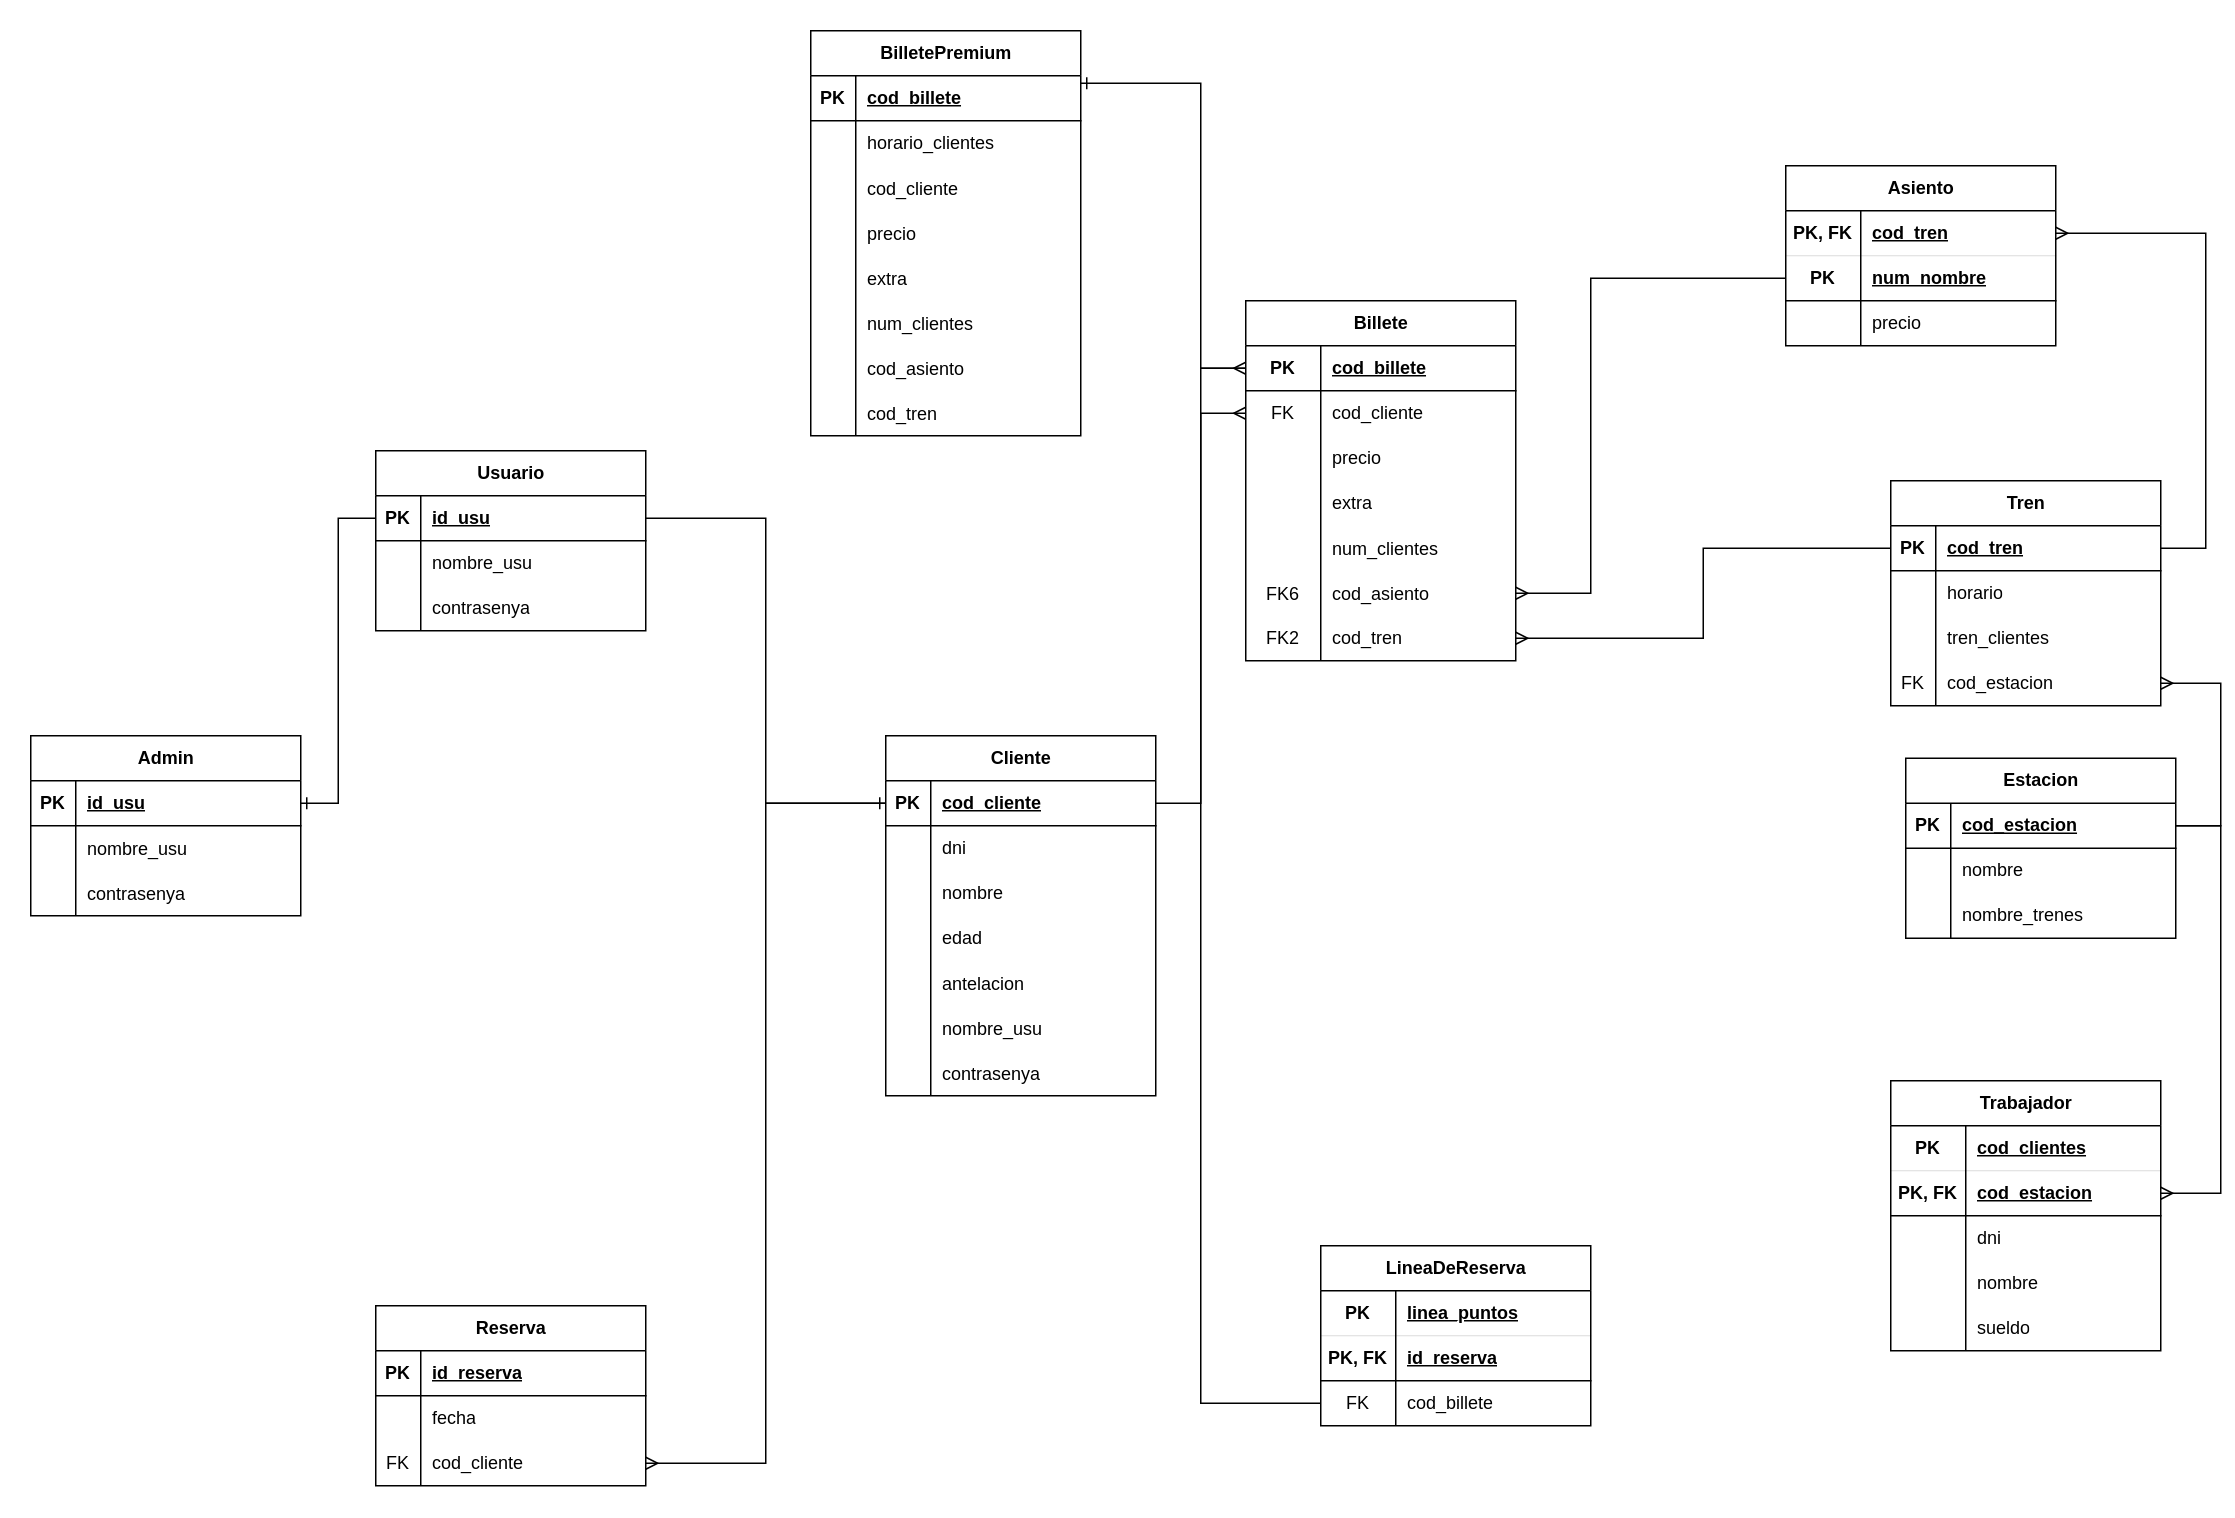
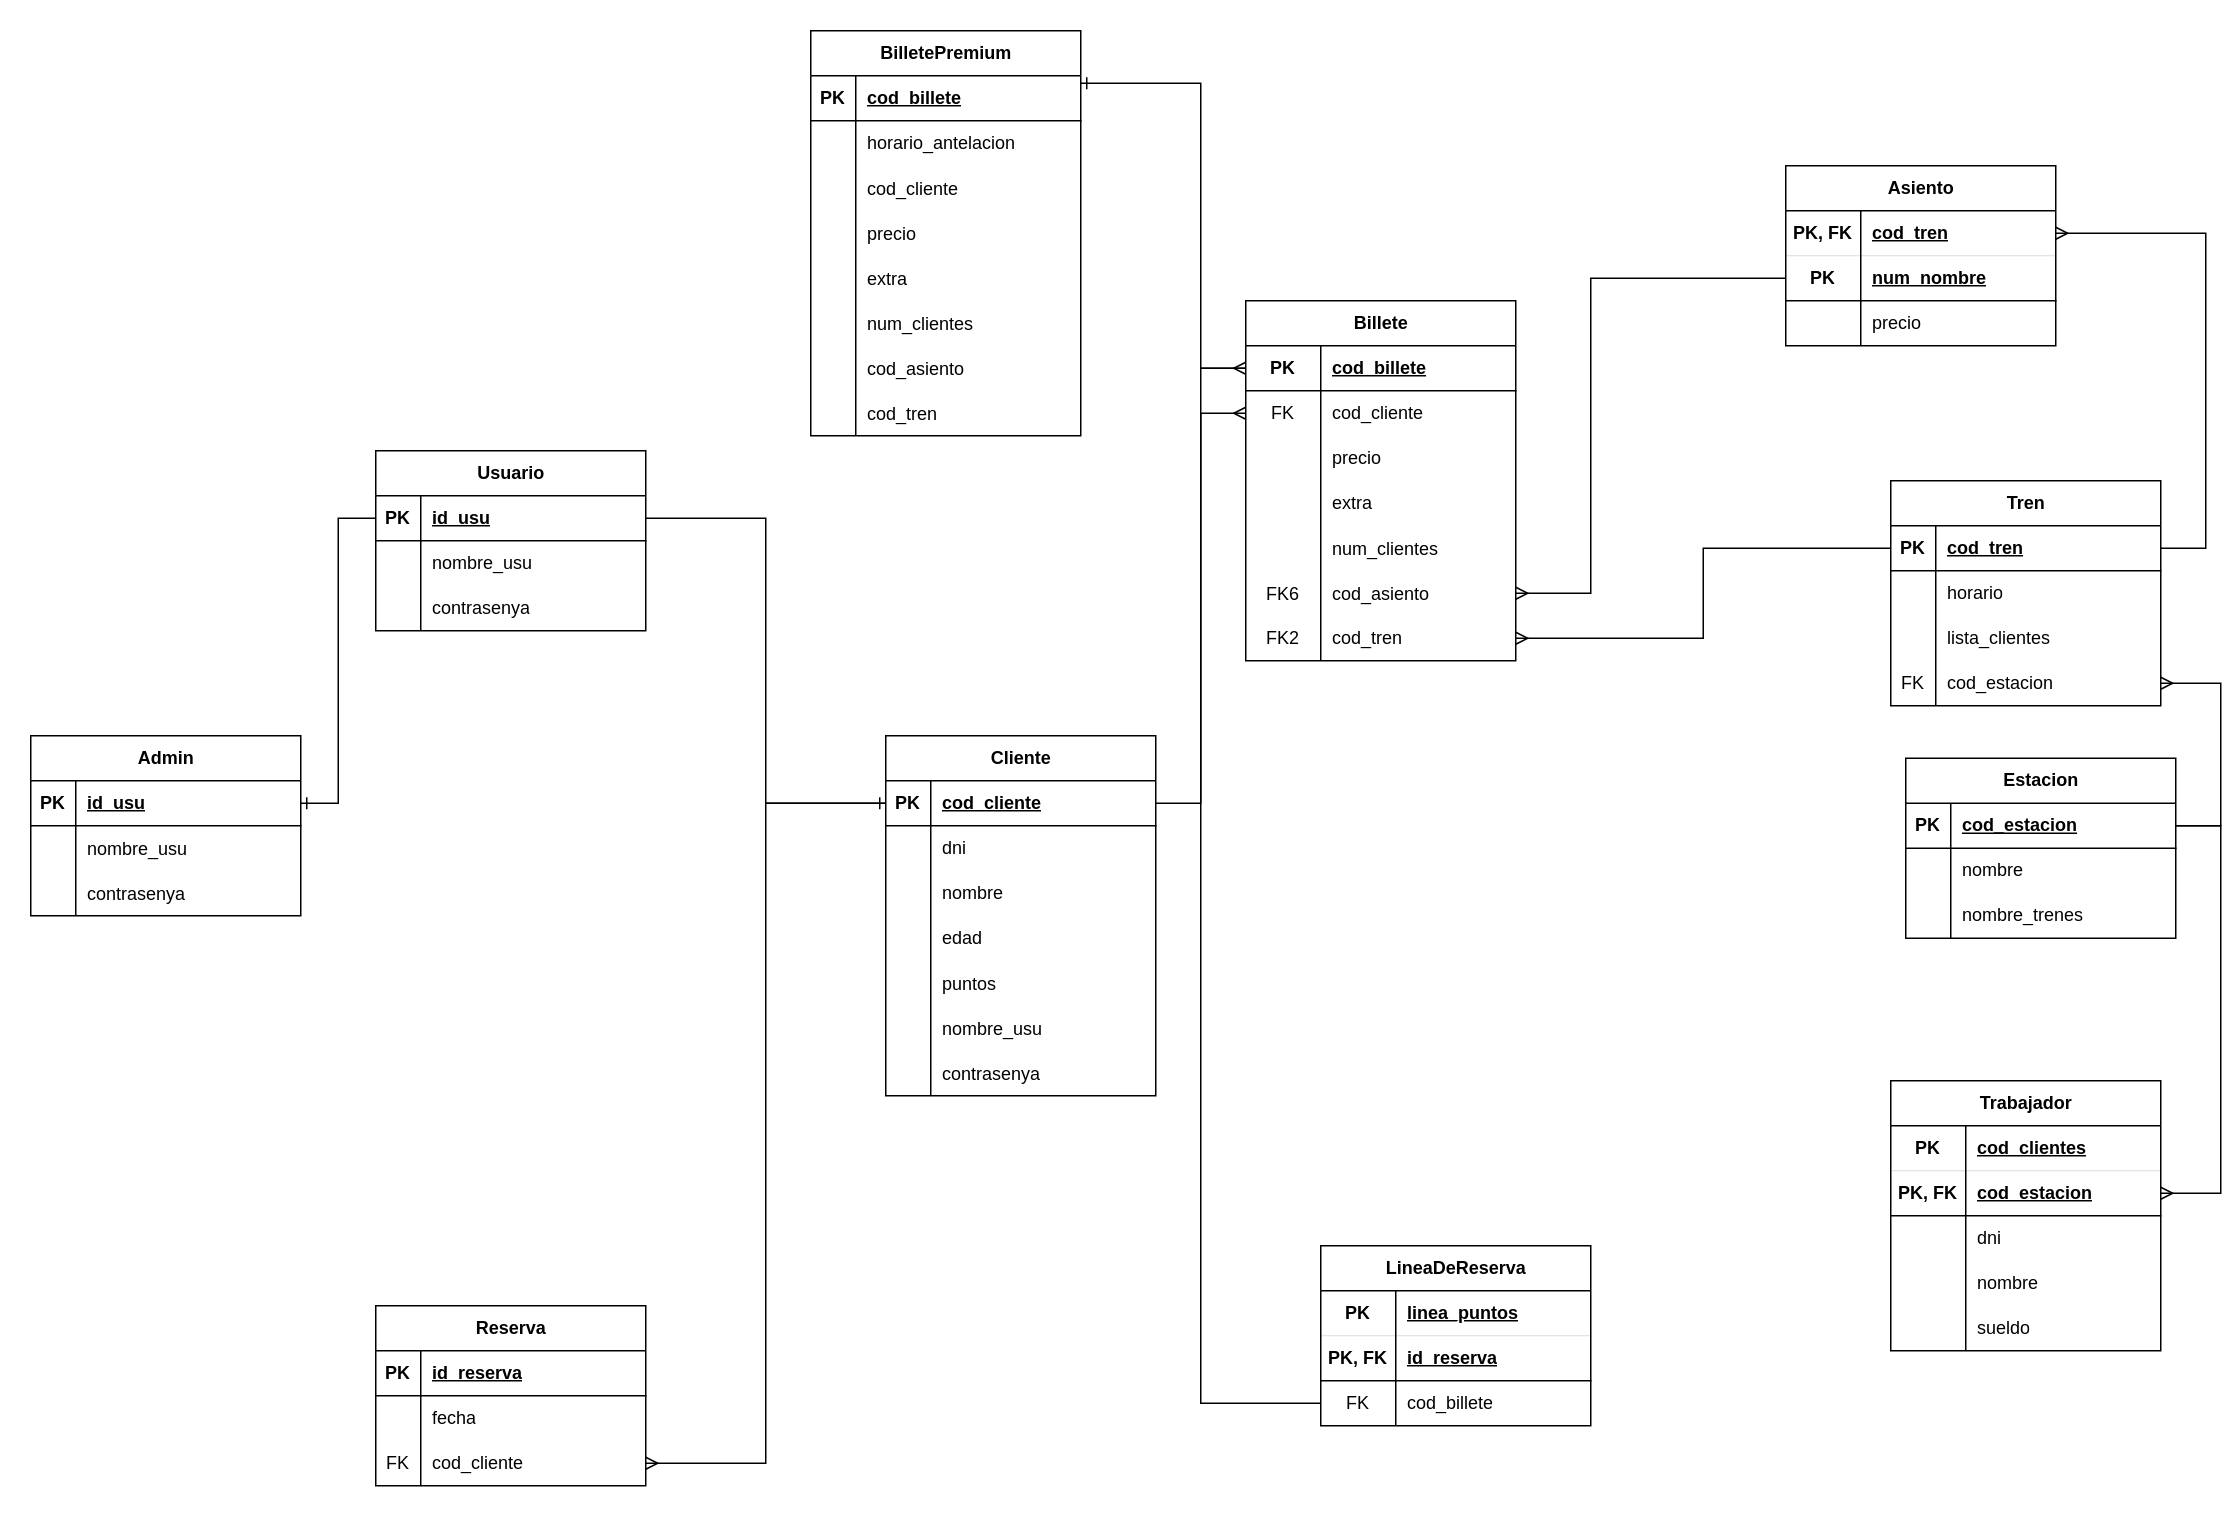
(941, 143) -> (951, 143)
(2009, 638) -> (2009, 638)
(988, 984) -> (972, 984)
